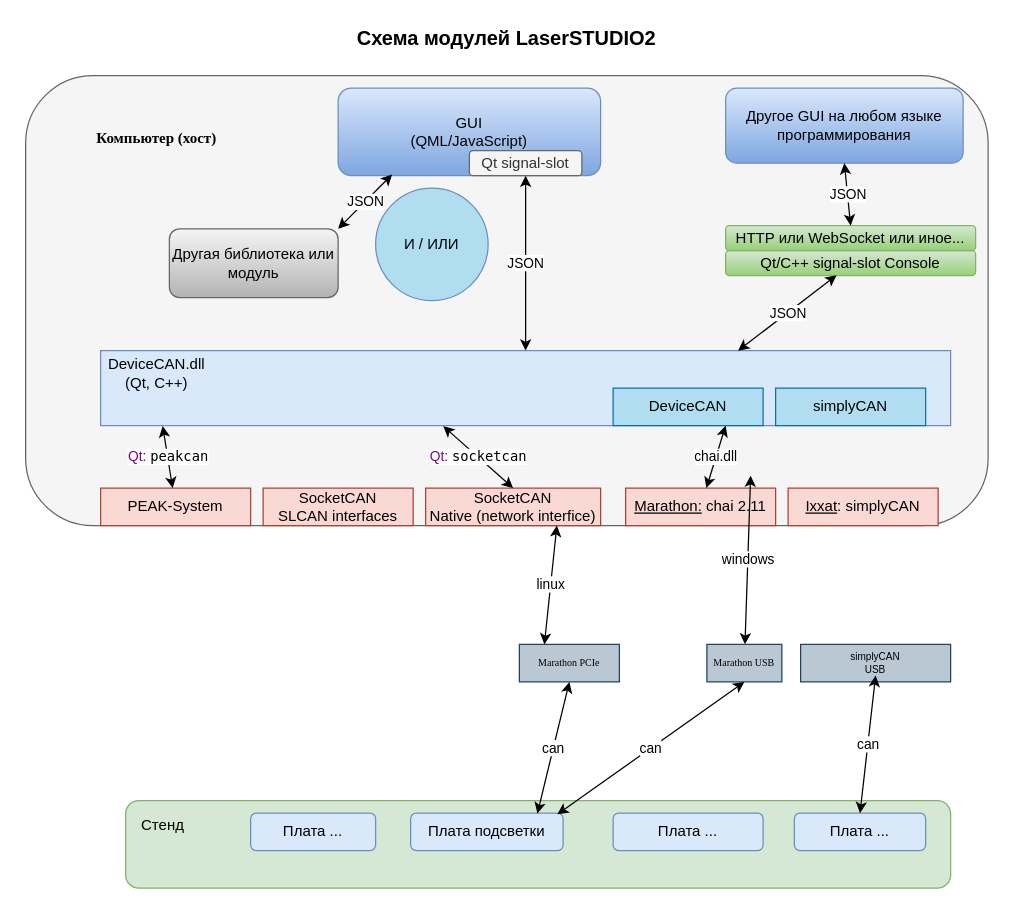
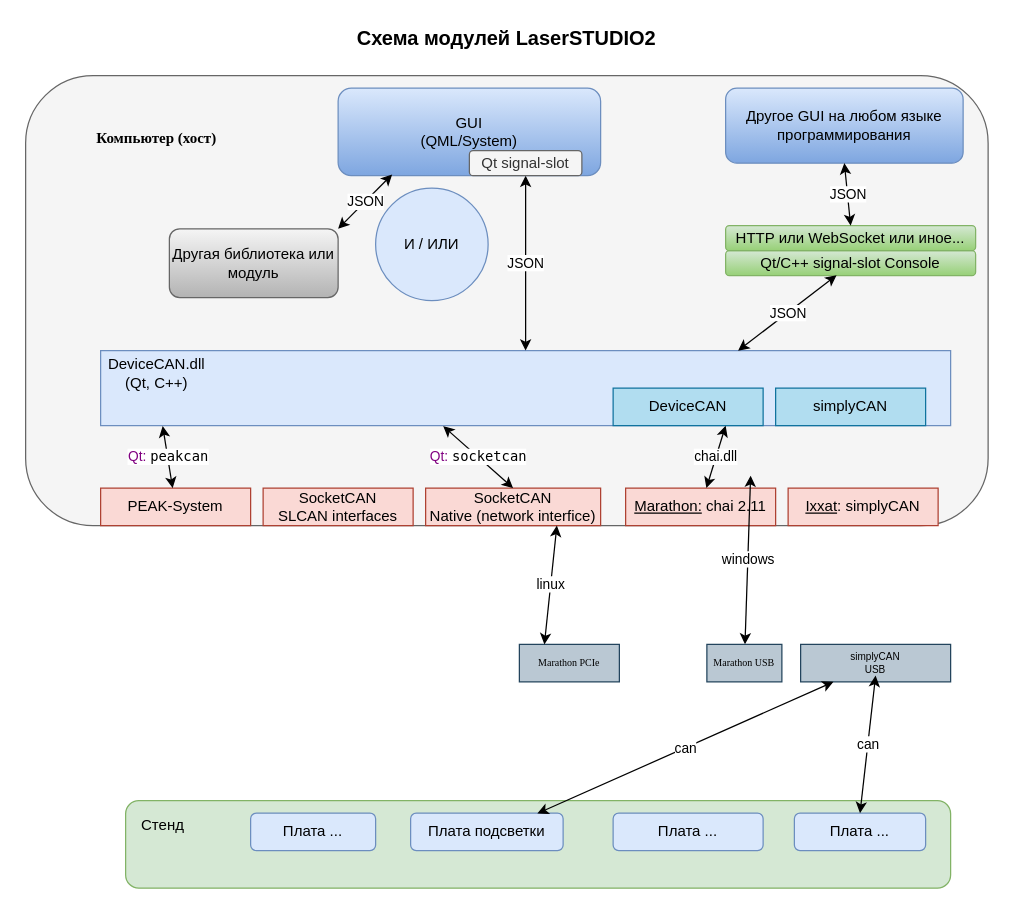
(469, 132) -> (469, 132)
(432, 244) -> (432, 244)
(669, 735) -> none
(553, 748) -> (713, 736)
